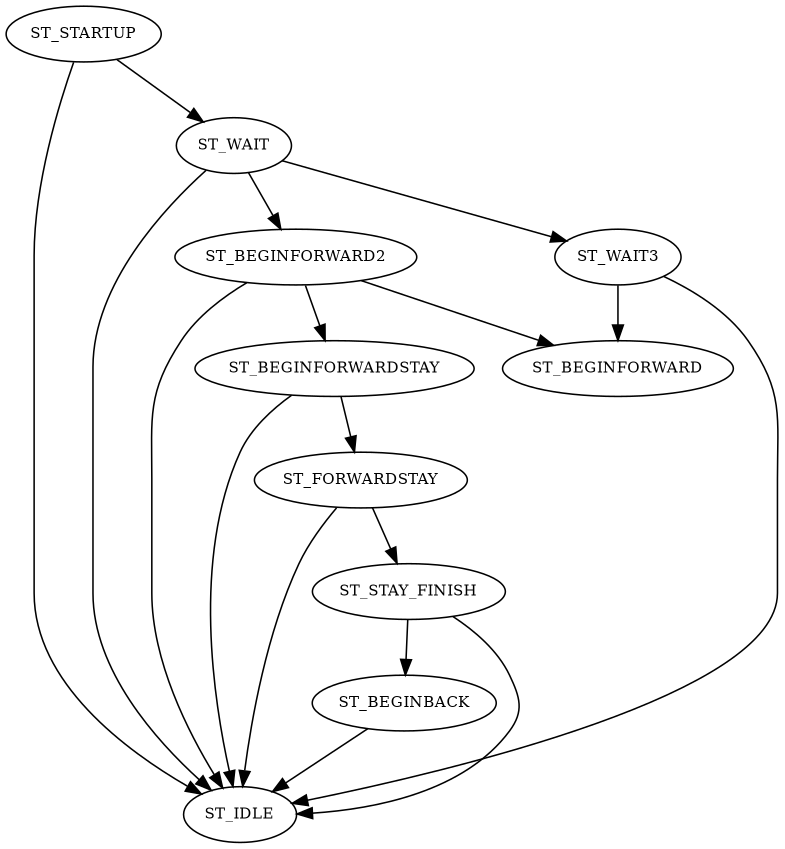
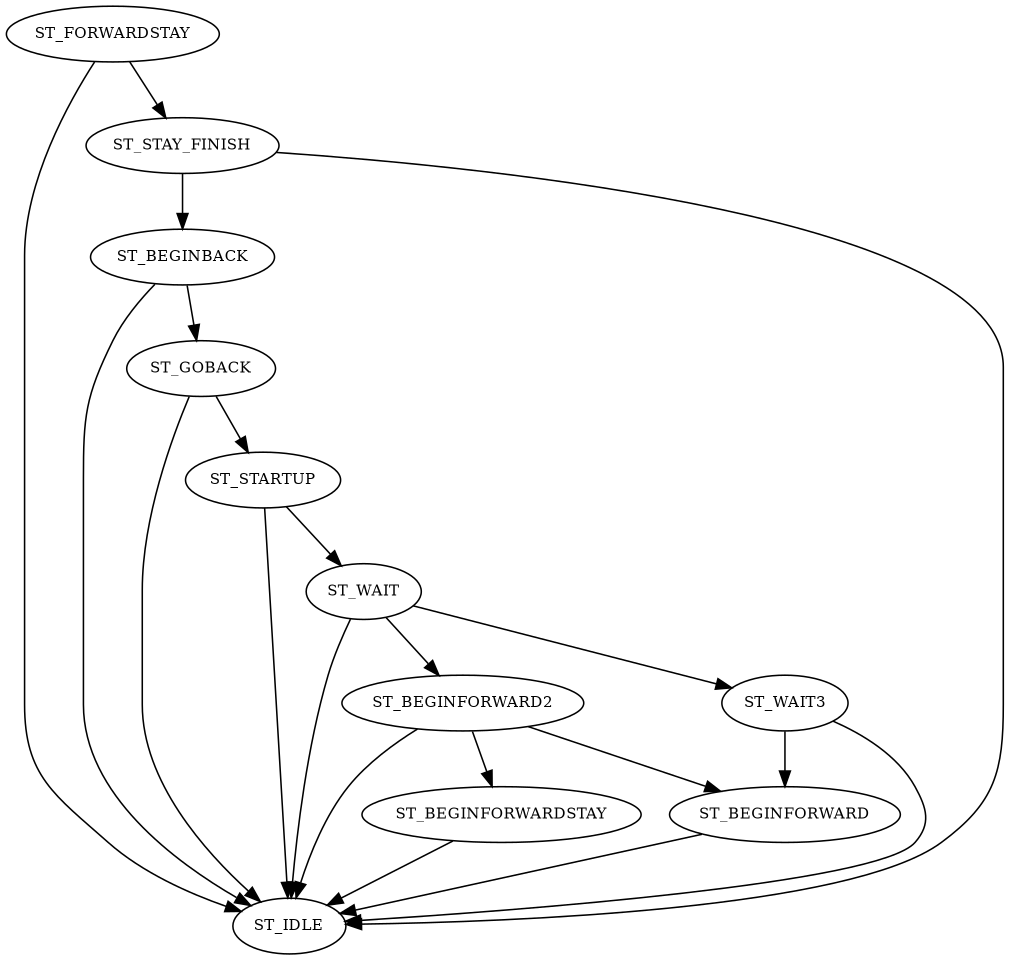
none -> (201, 369)
(346, 417) -> none
none -> (529, 872)
